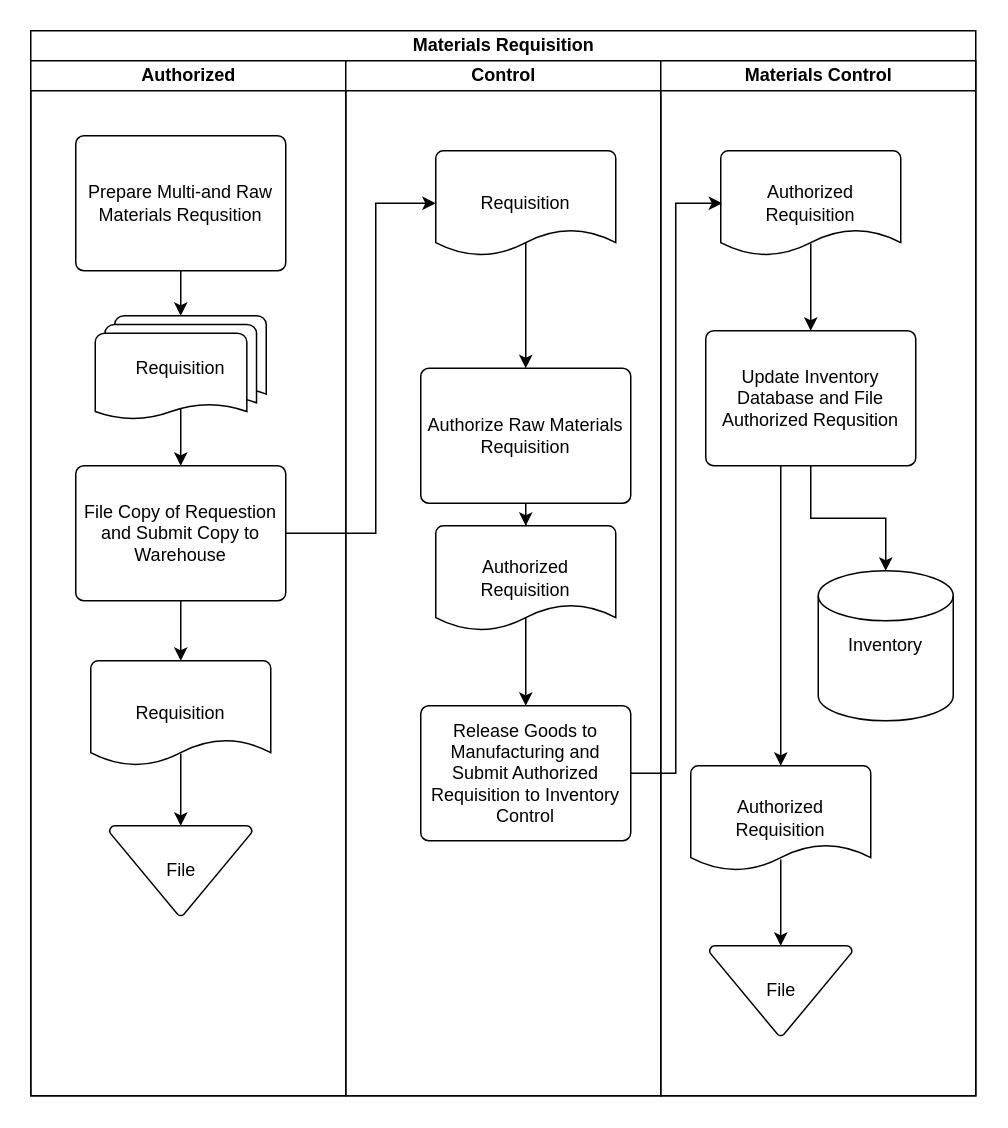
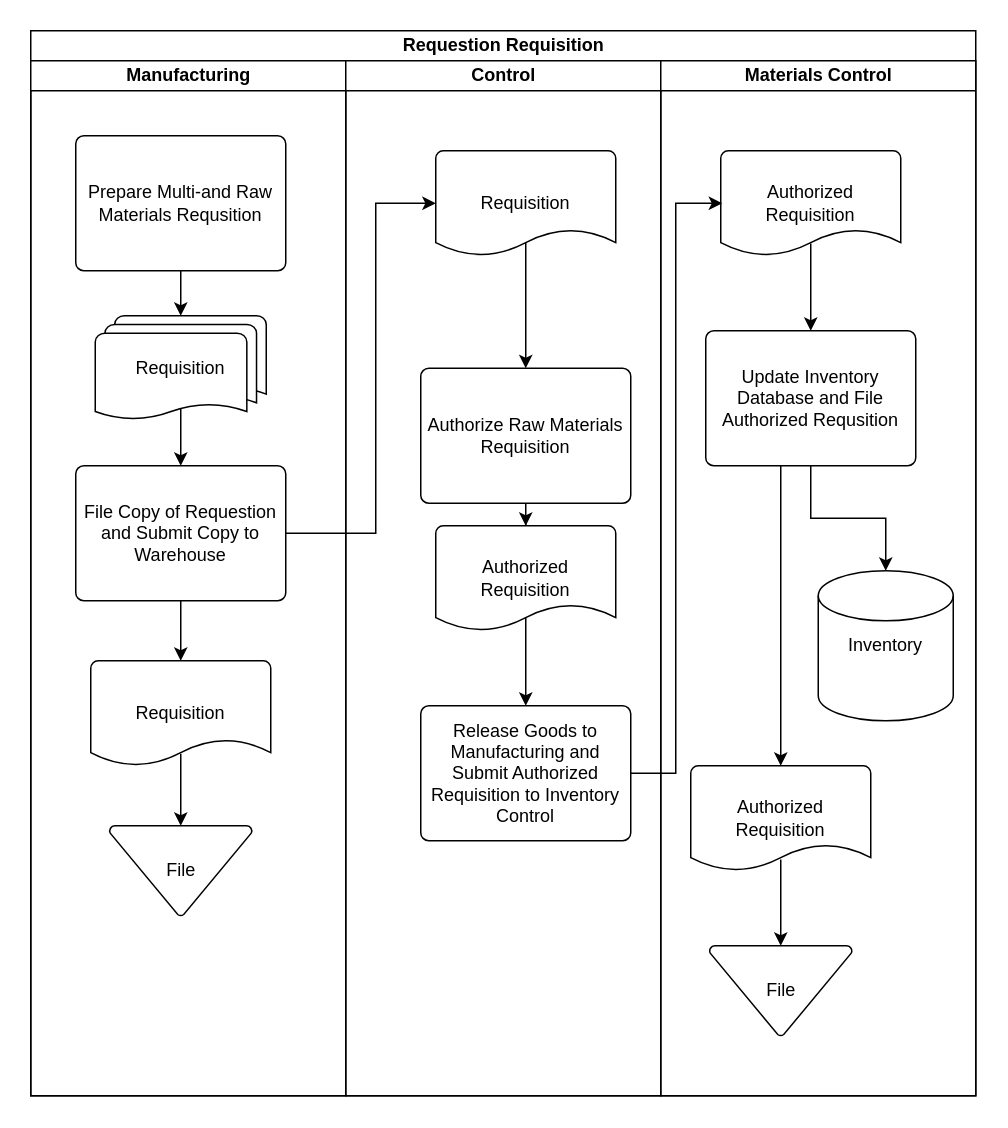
(504, 46) -> (504, 46)
(189, 76) -> (189, 76)
